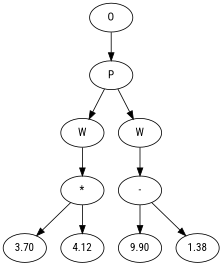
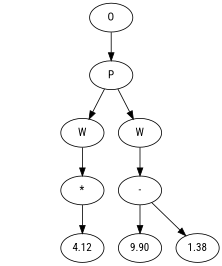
(25, 248) -> none
